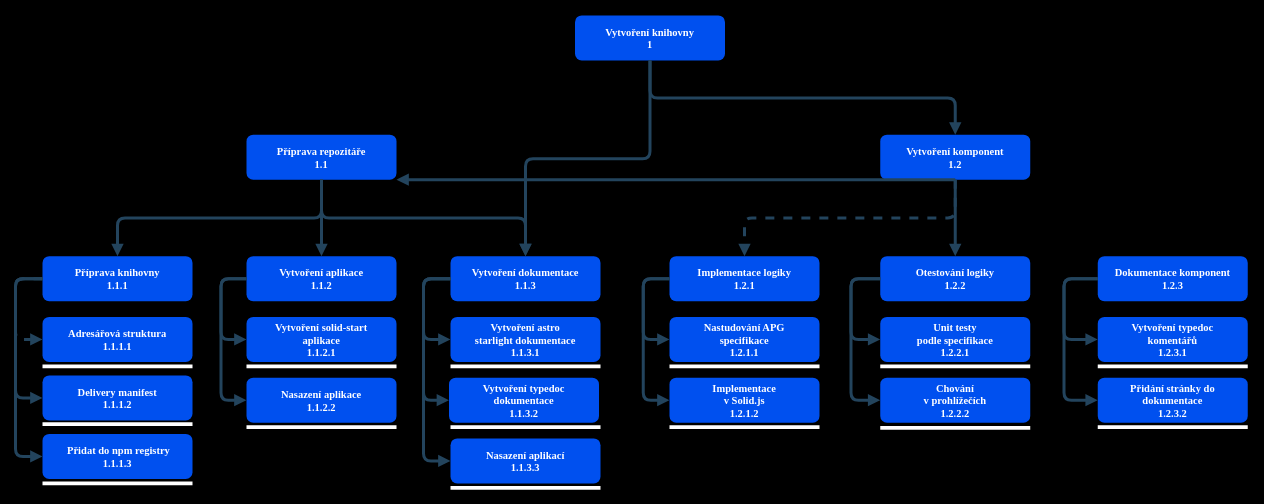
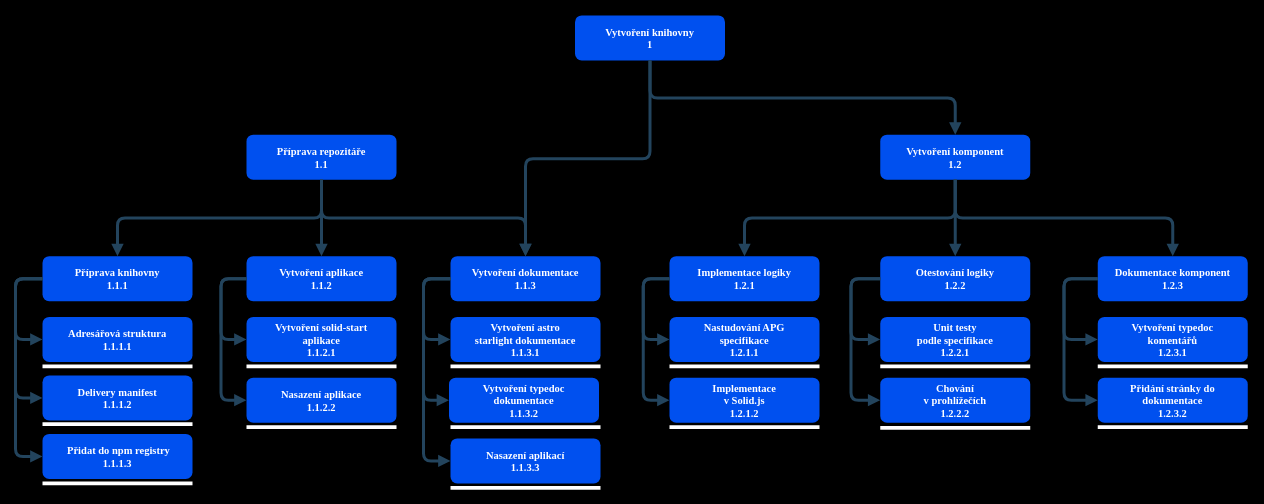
(682, 180) -> (1076, 218)
(838, 218) -> (838, 218)
(20, 339) -> (20, 339)
